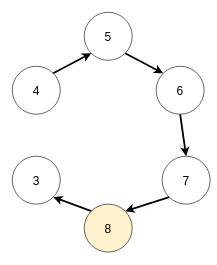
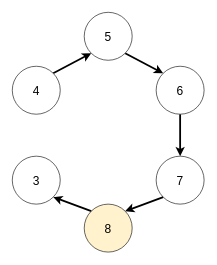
(186, 180) -> (180, 180)
